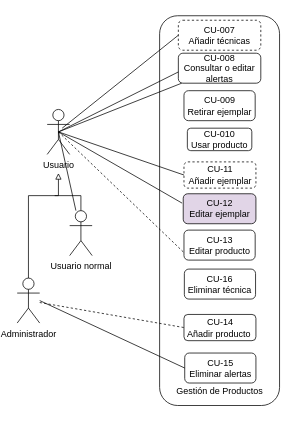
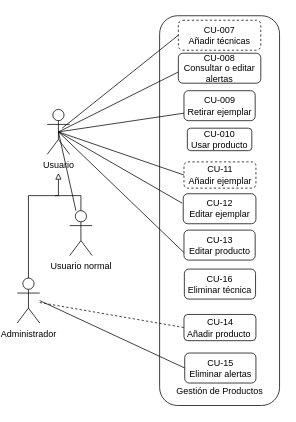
(125, 105) -> (125, 122)
(122, 194) -> (122, 194)
(219, 209) -> (219, 209)
